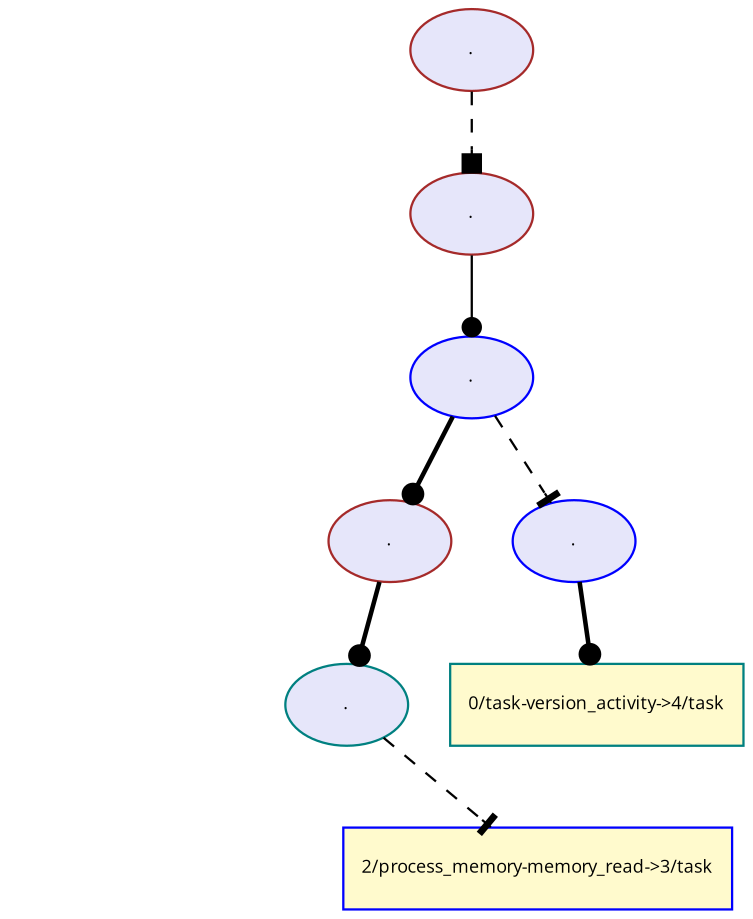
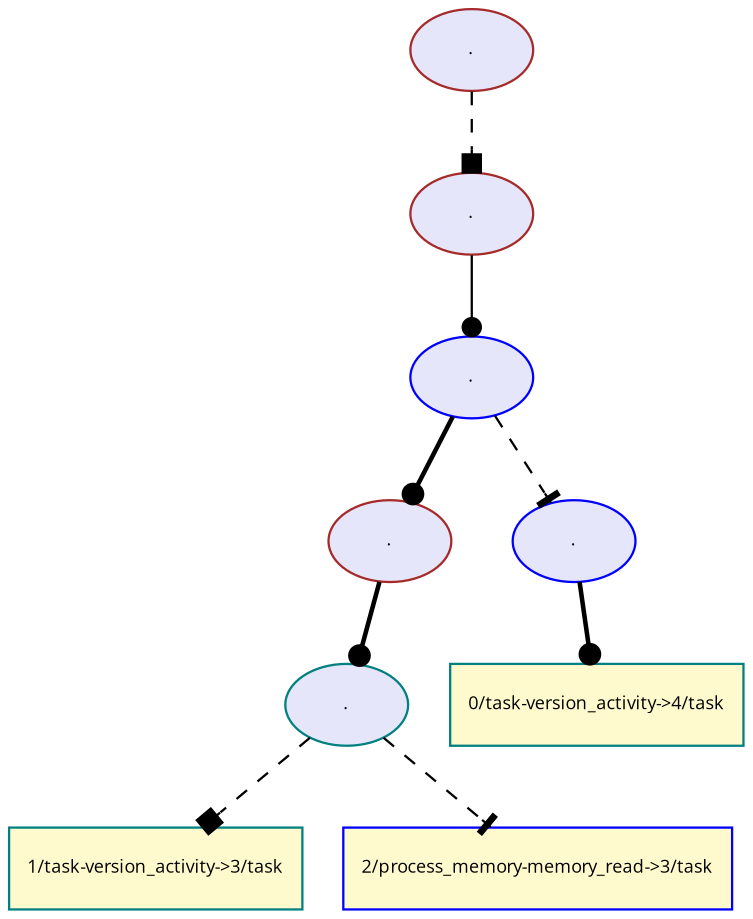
none -> (156, 869)
